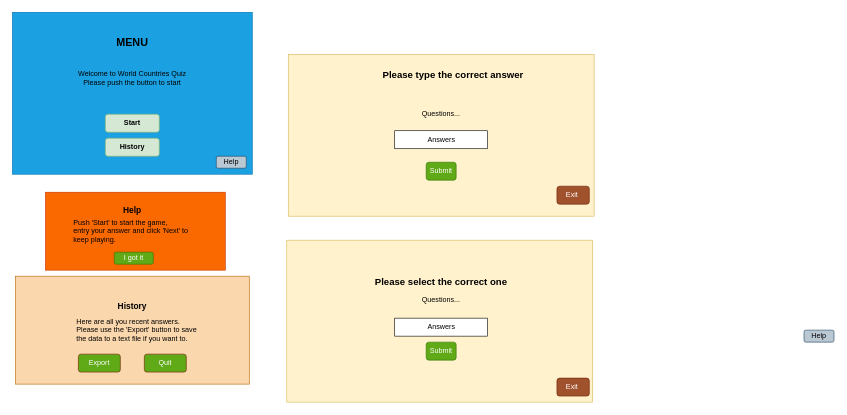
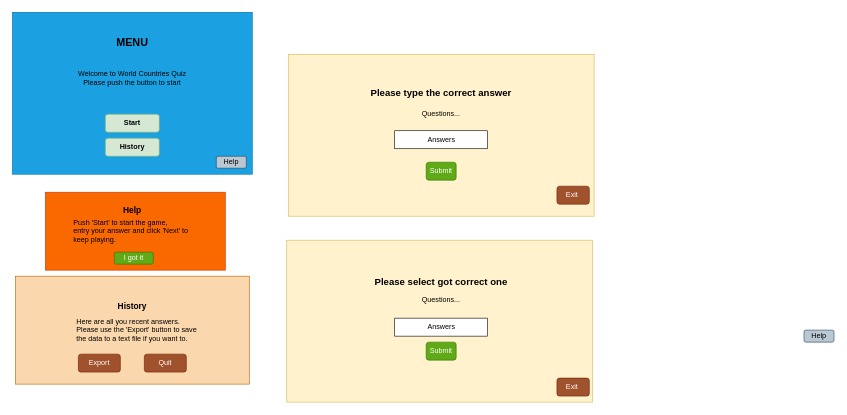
(453, 75) -> (441, 93)
(441, 282) -> (441, 282)
(99, 363) -> (99, 363)
(165, 363) -> (165, 363)
